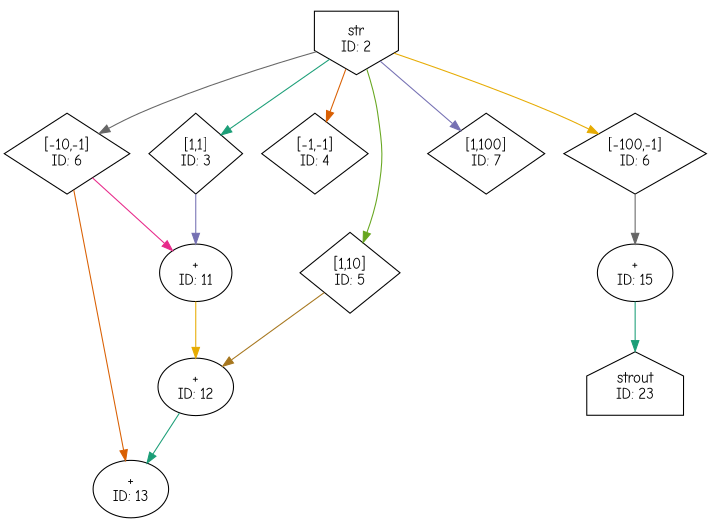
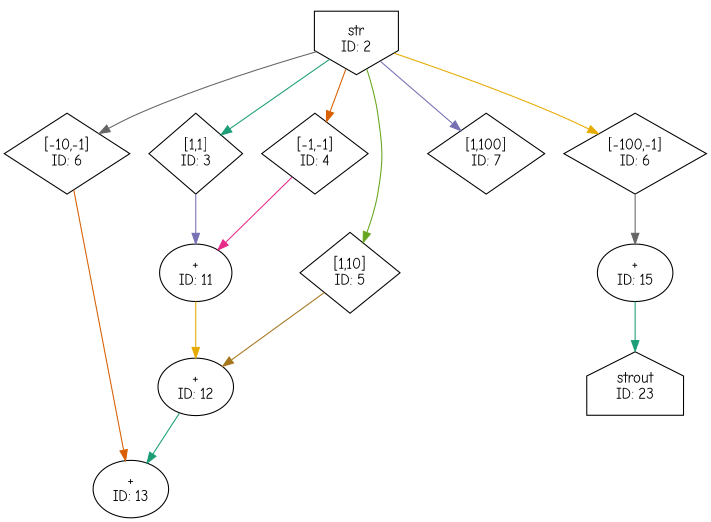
(128, 211) -> (259, 210)
